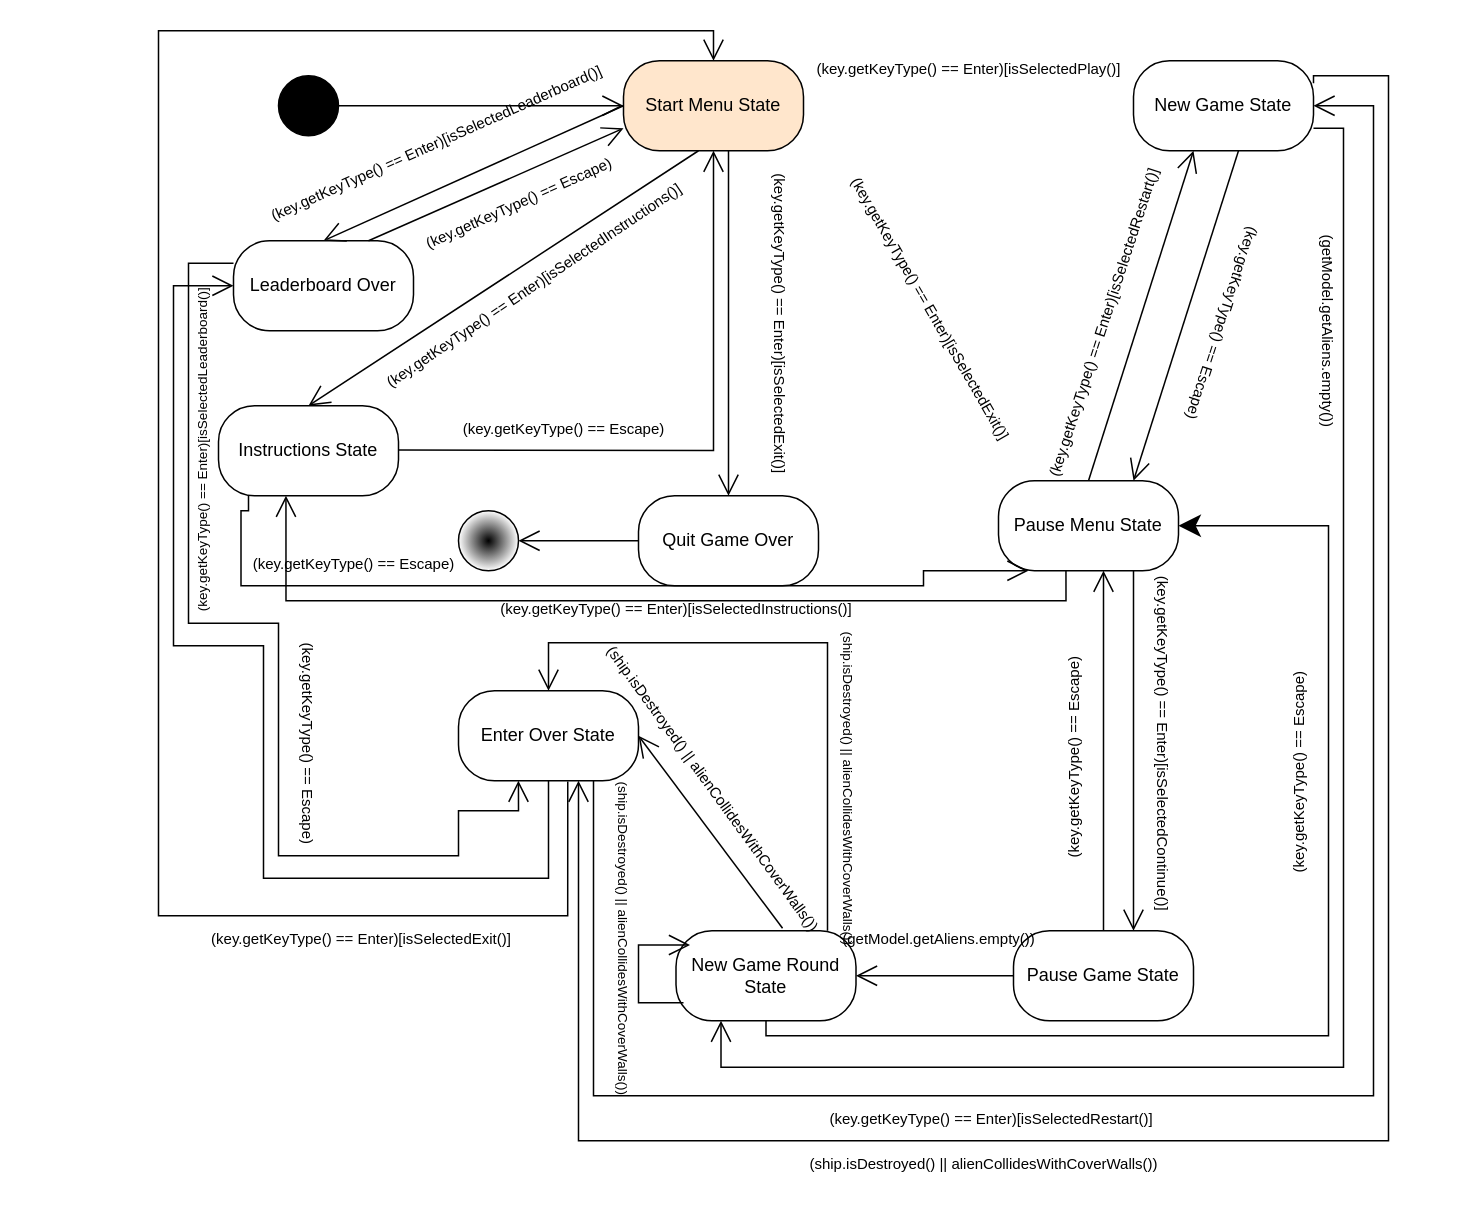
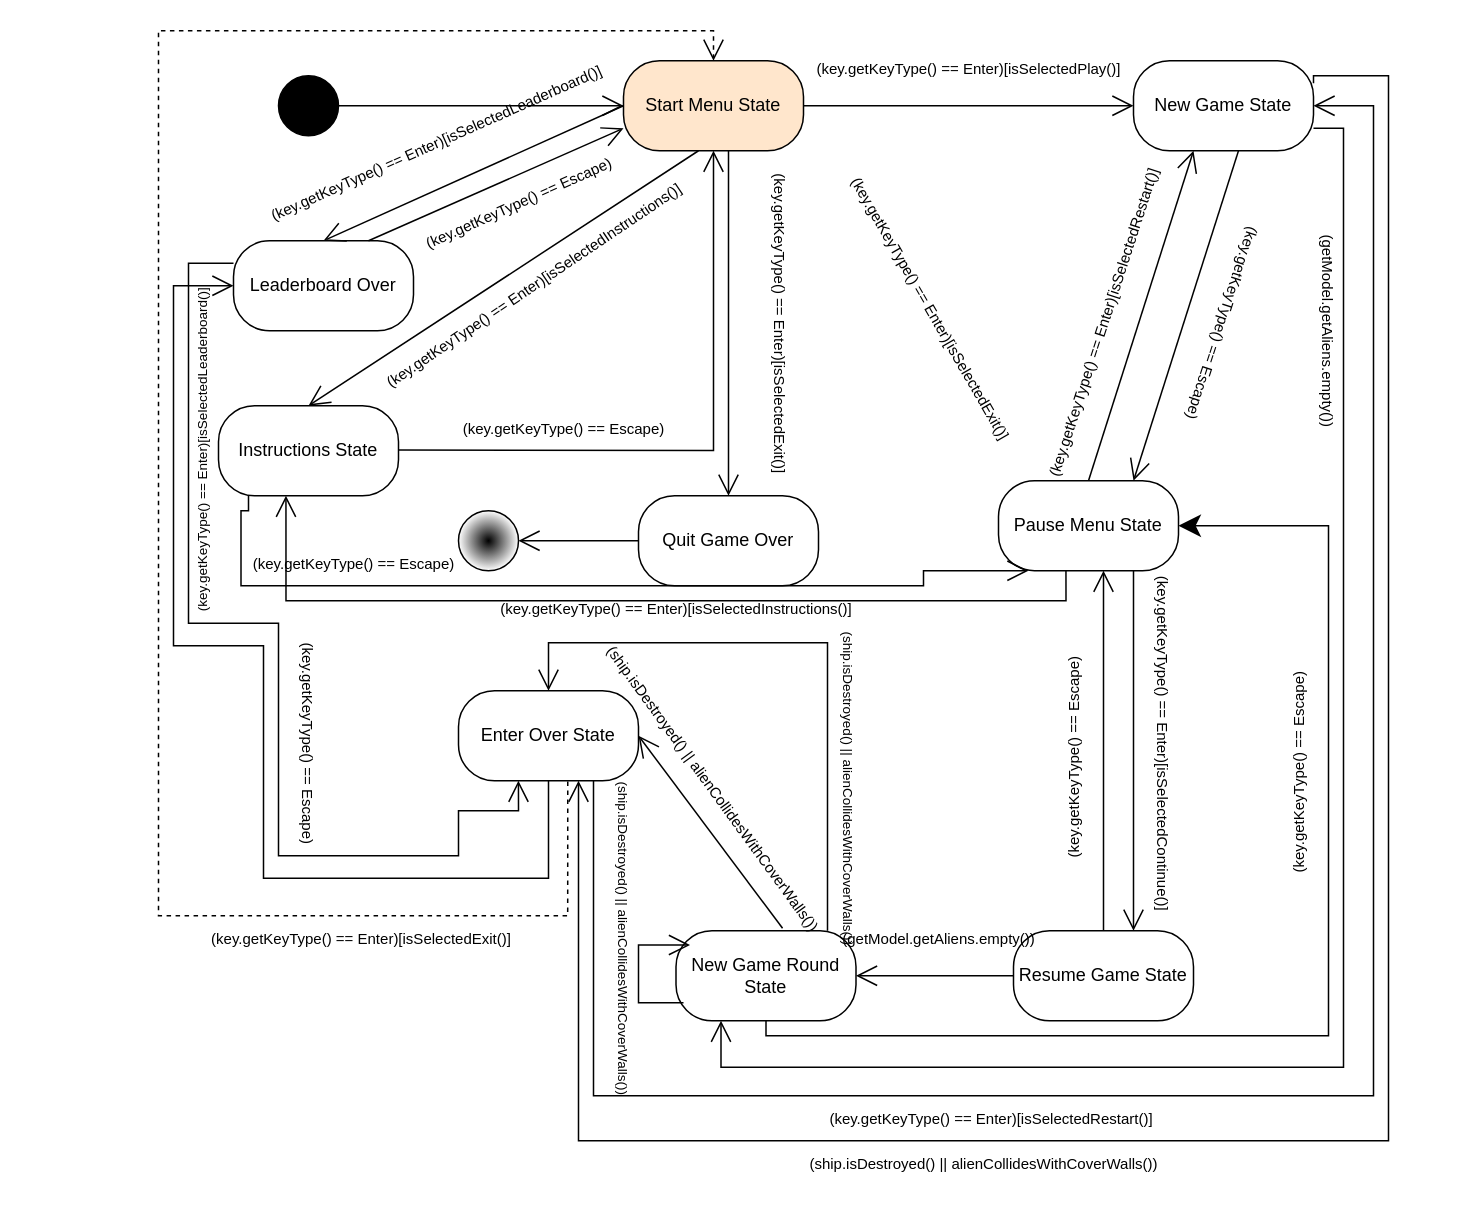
none -> (967, 106)
(158, 454) -> (158, 454)
(1103, 976) -> (1103, 976)
